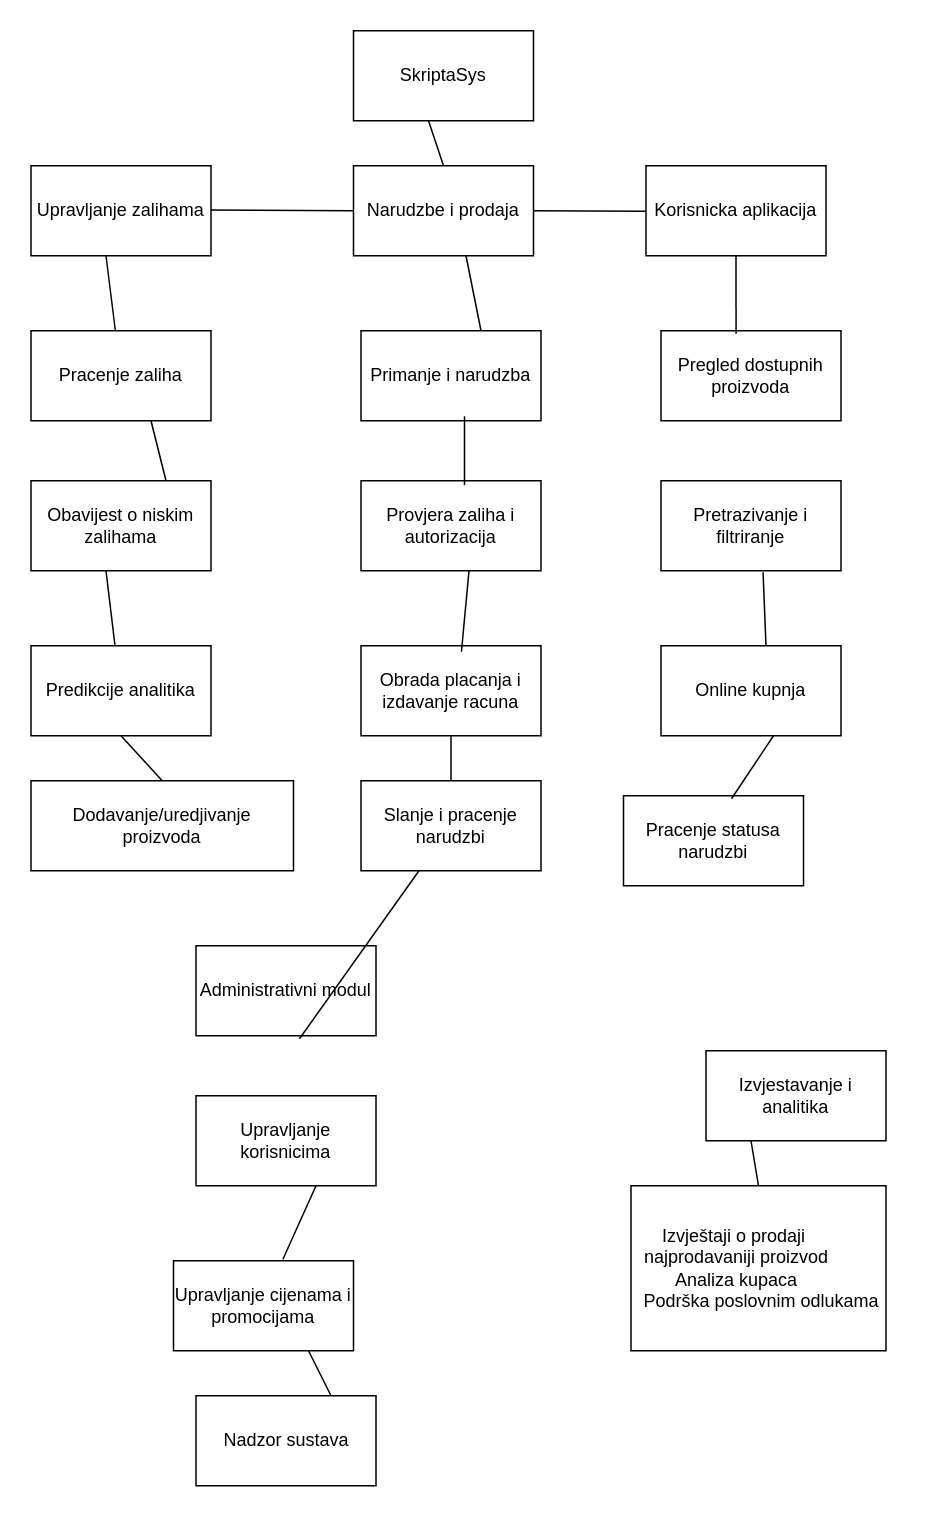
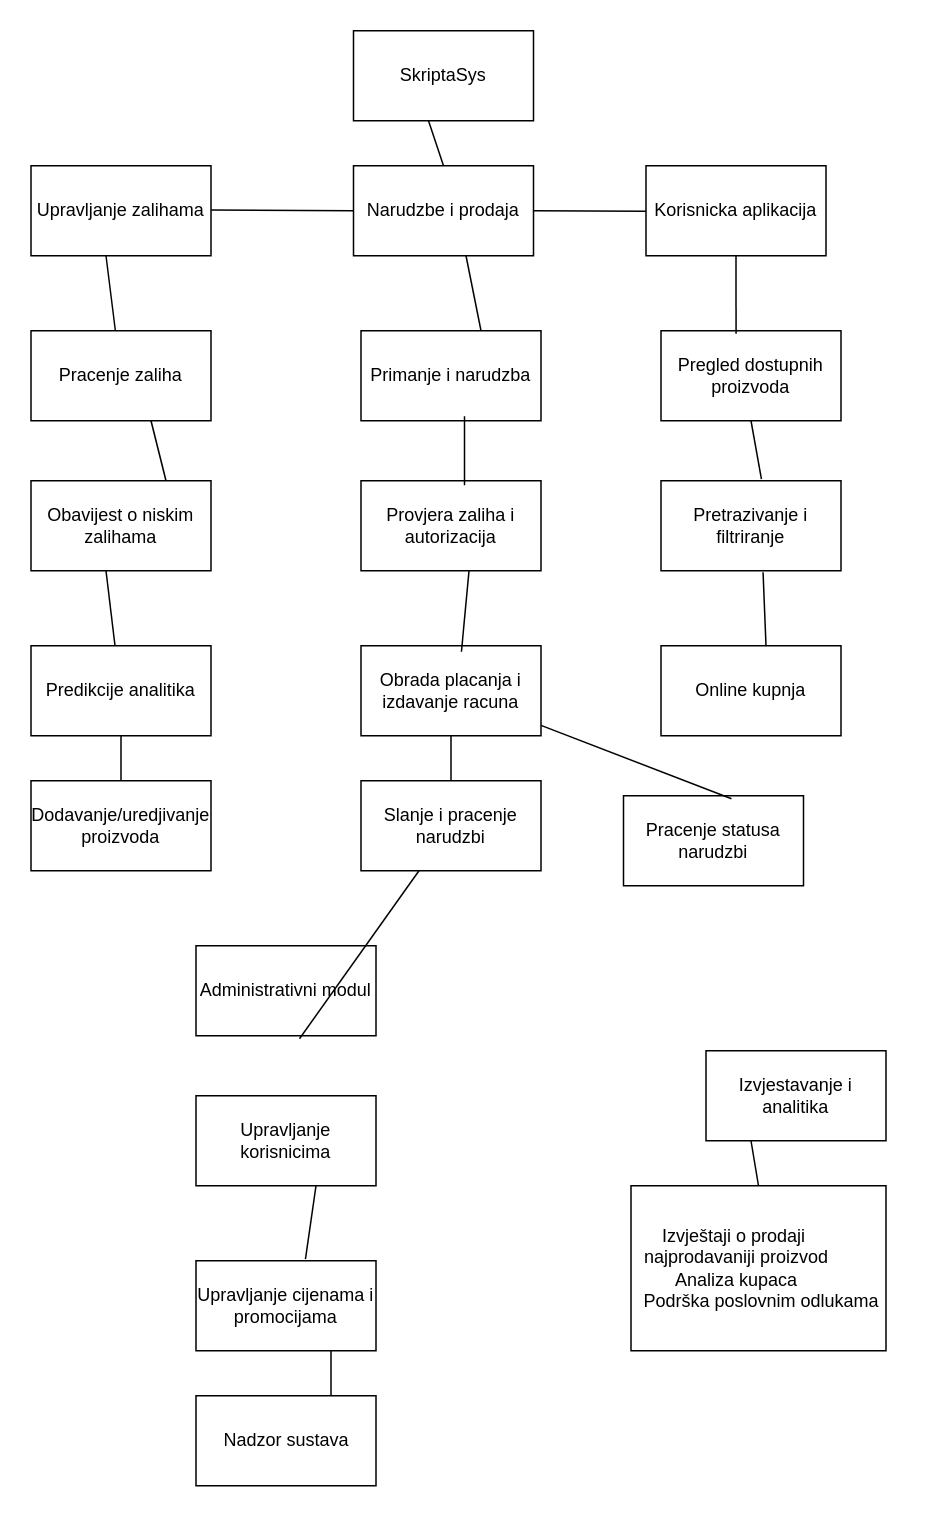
none -> (756, 450)
(752, 768) -> (636, 762)
(162, 826) -> (121, 826)
(263, 1306) -> (286, 1306)
